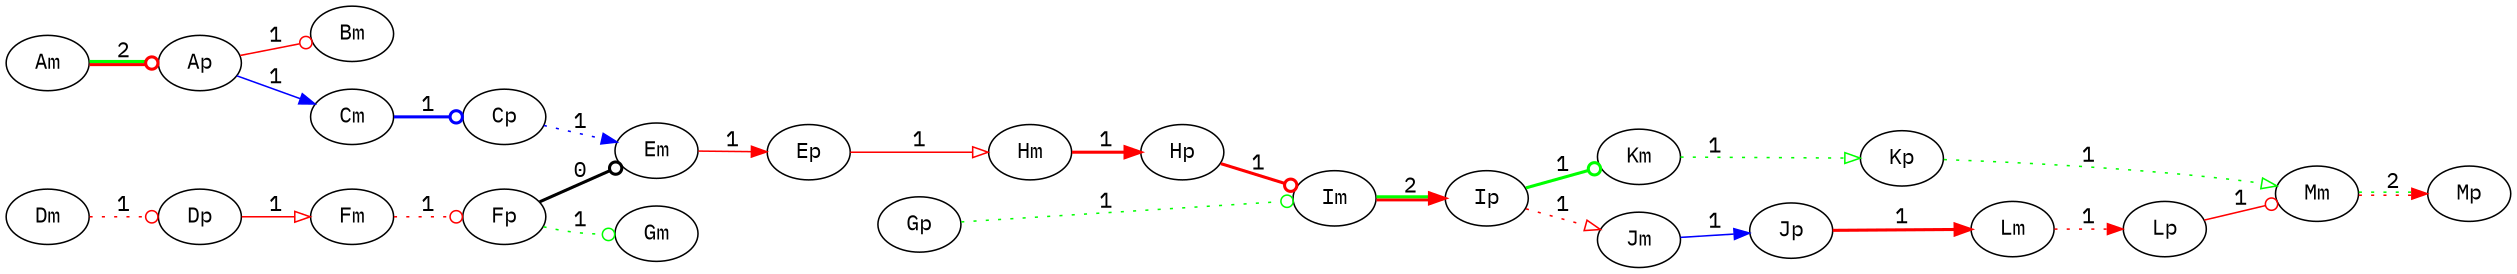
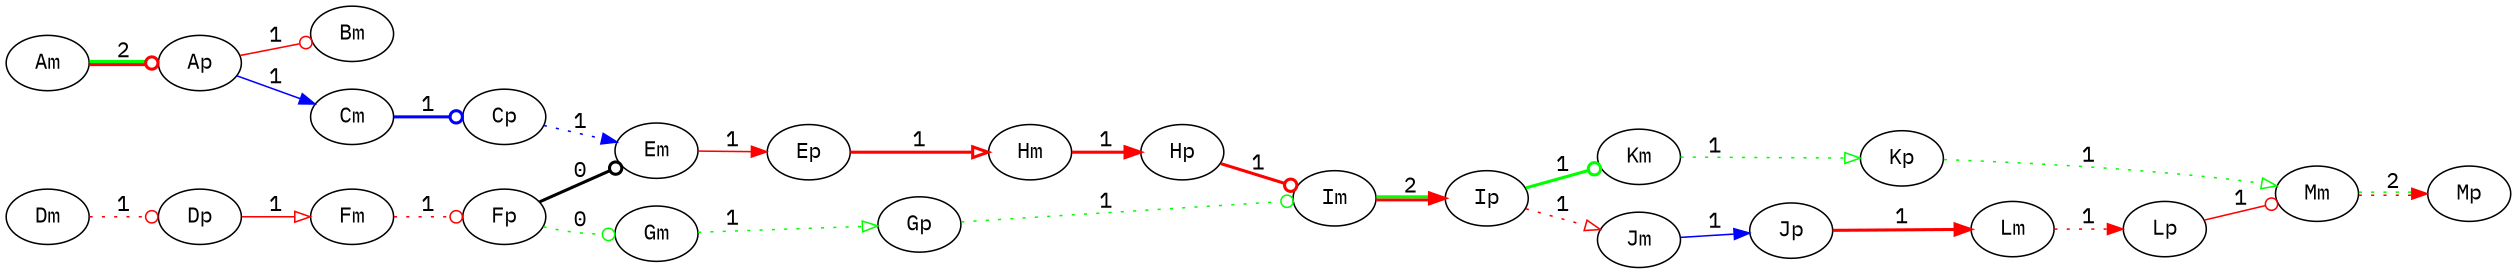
(911, 152) -> (911, 152)
(580, 221) -> (580, 221)
none -> (780, 229)
